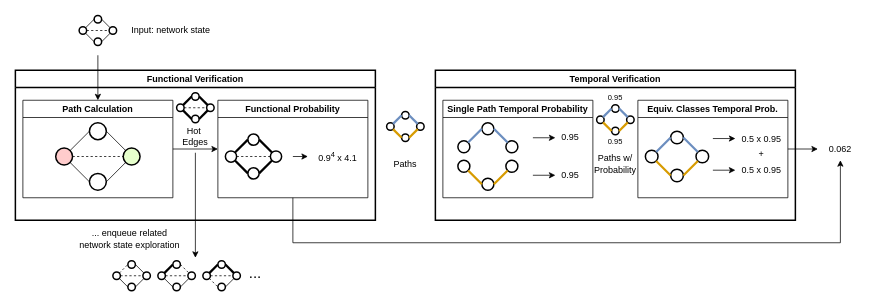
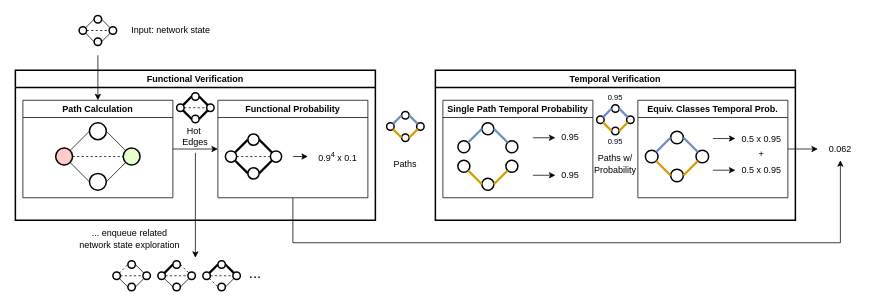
(338, 156) -> (338, 156)
